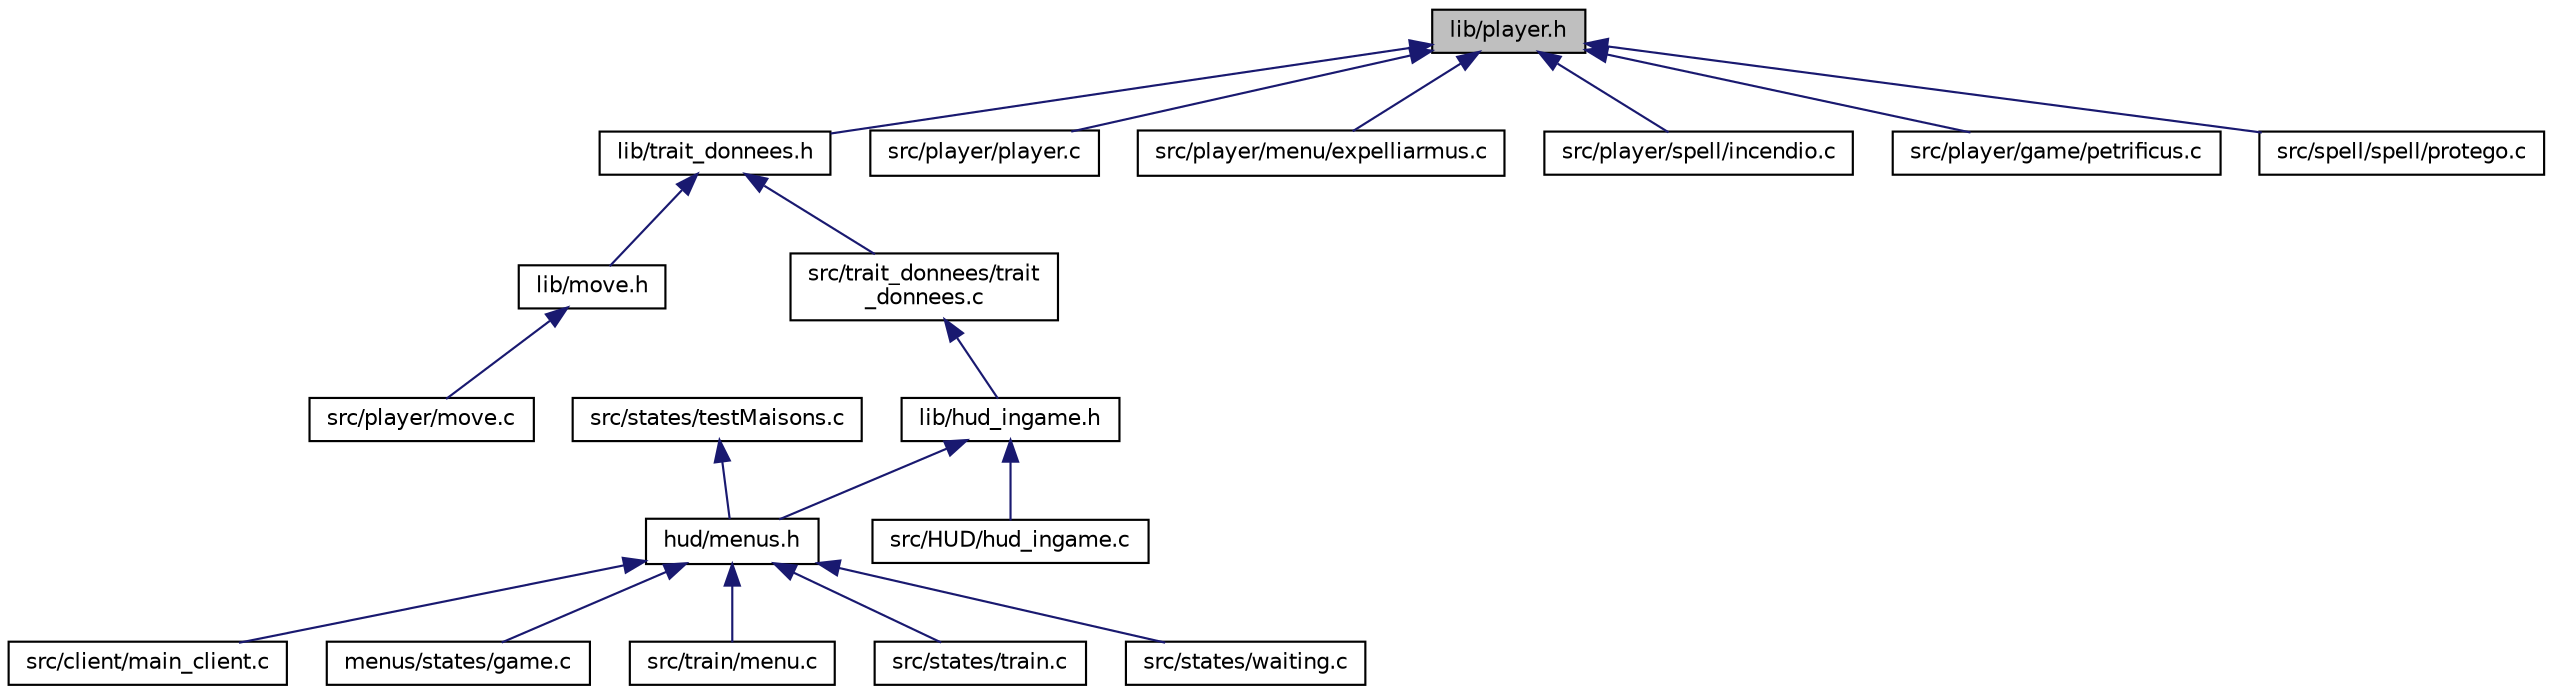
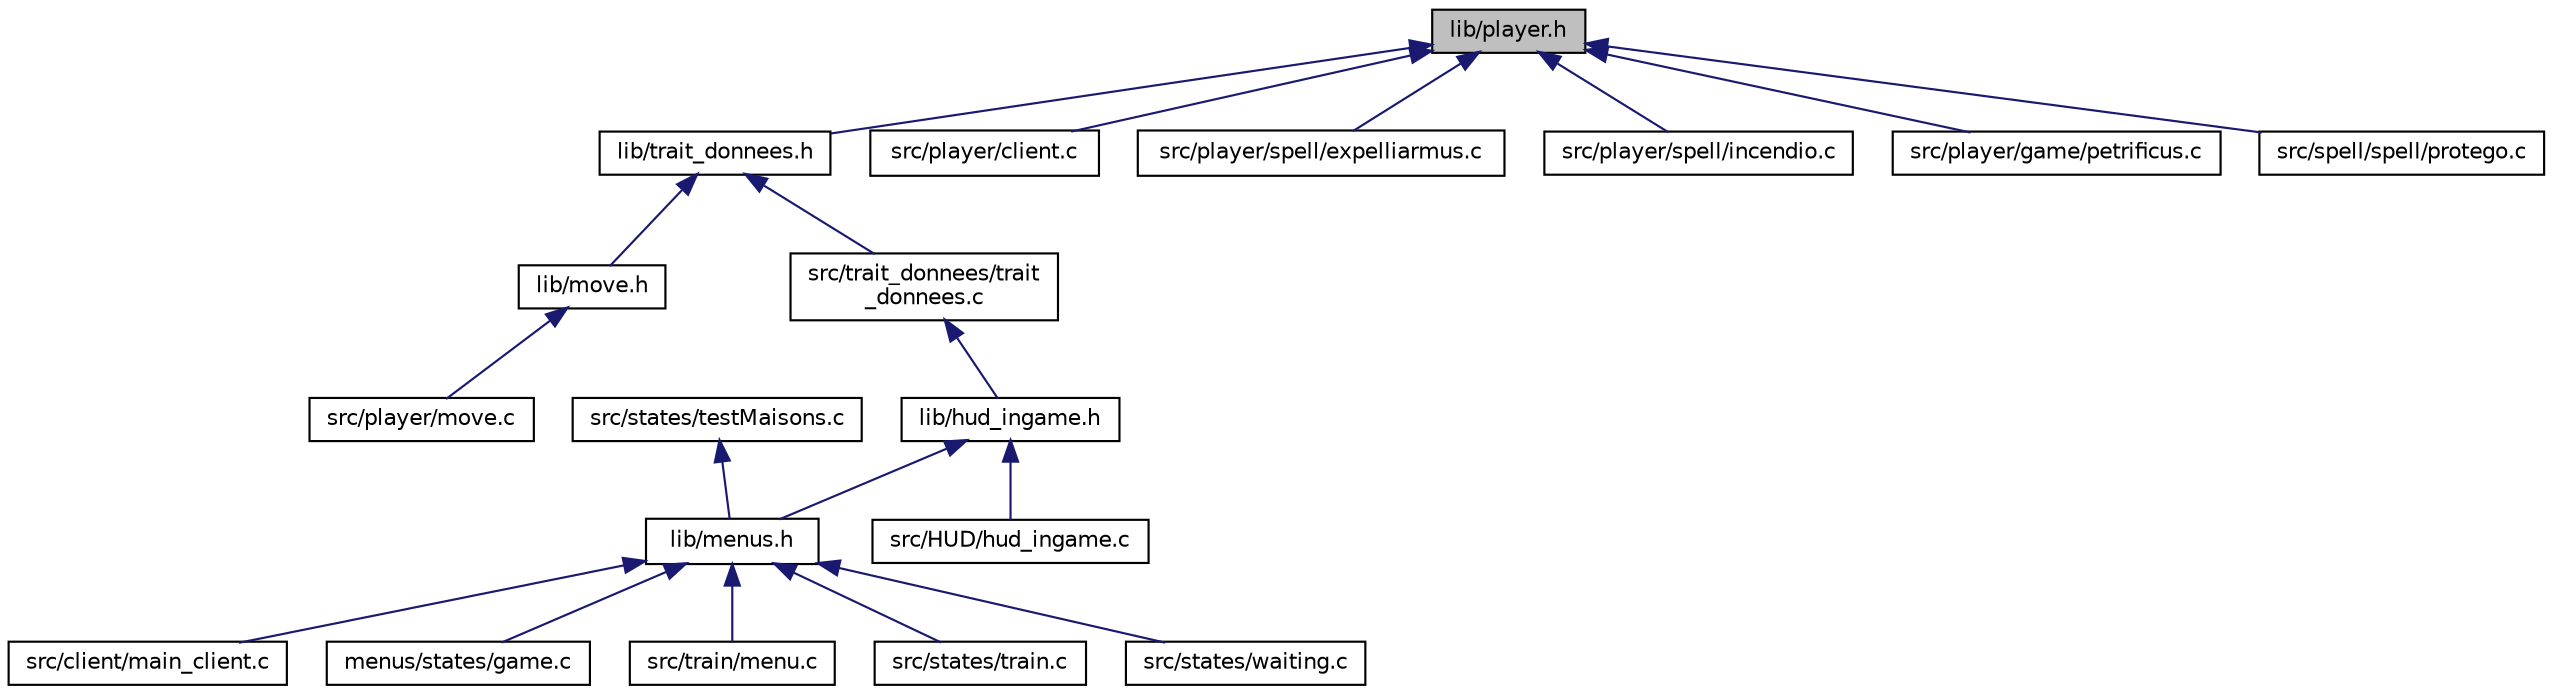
(985, 153) -> (985, 153)
(1321, 153) -> (1321, 153)
(732, 541) -> (732, 541)
